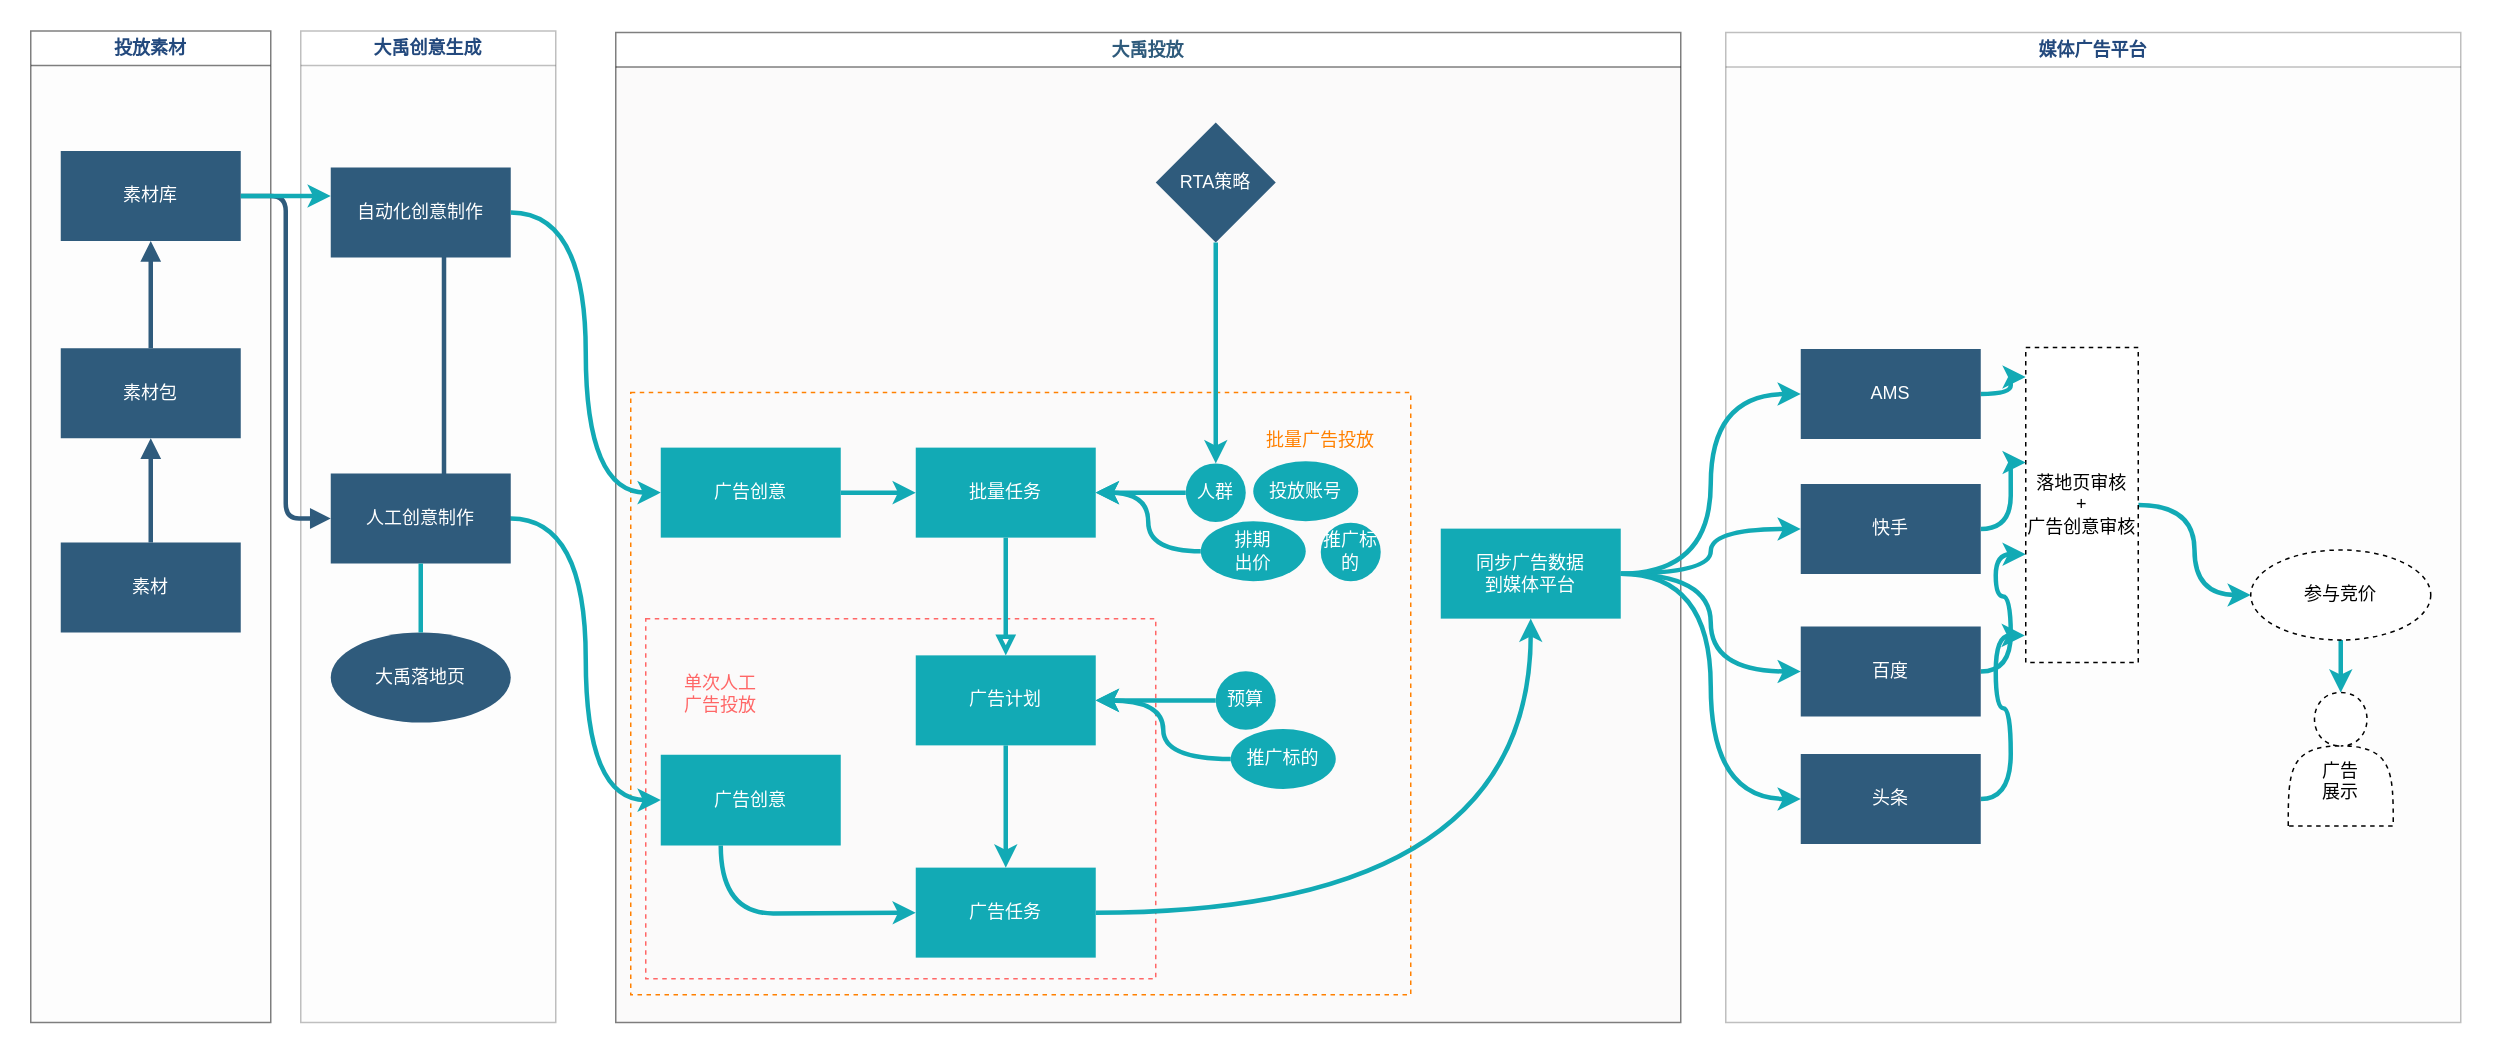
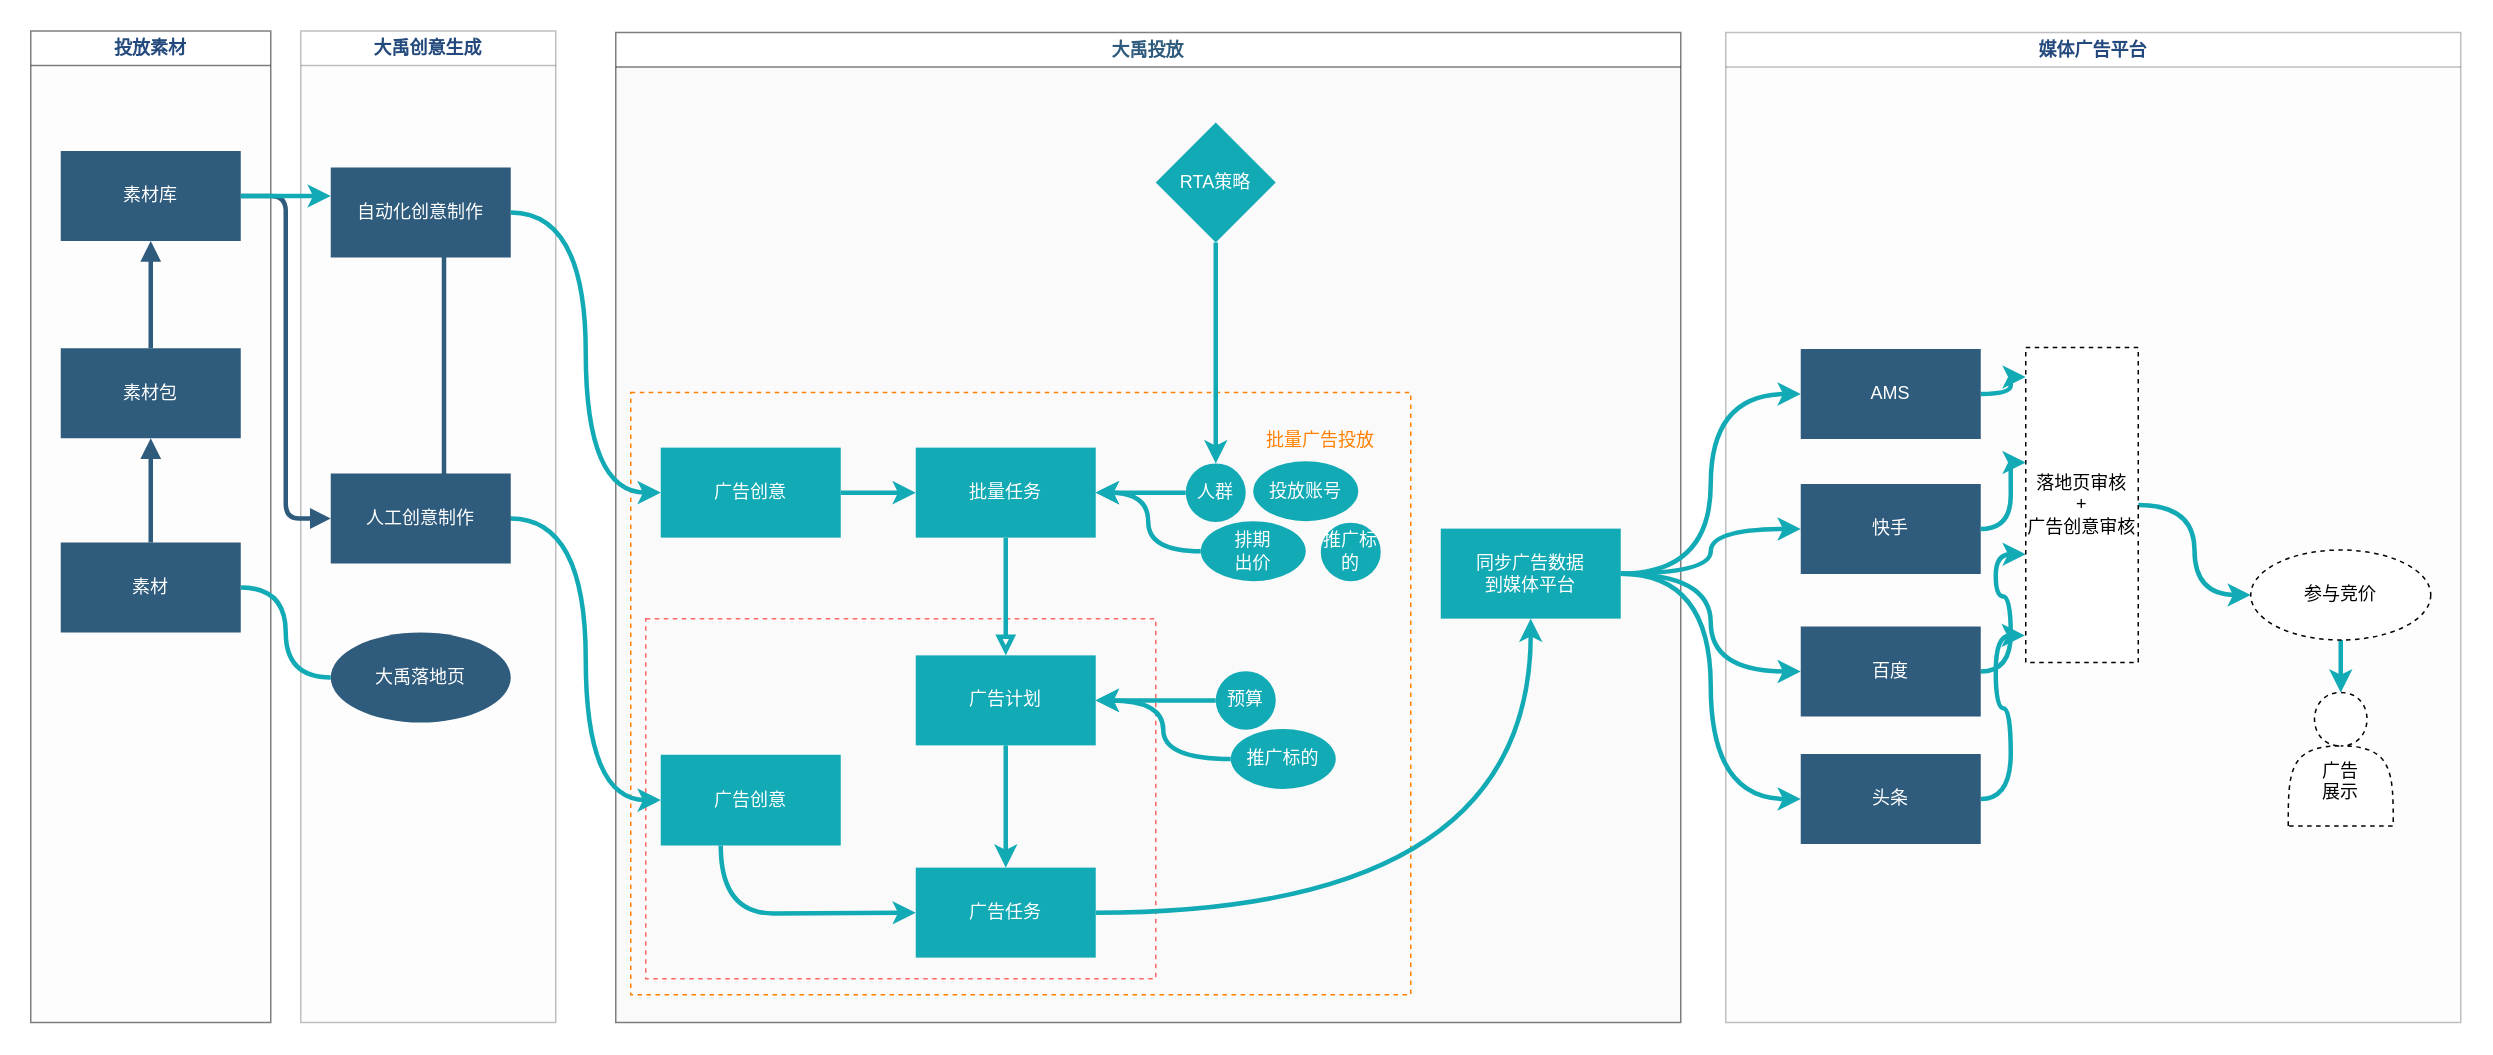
(1216, 182) -> (1216, 182)
(421, 597) -> (286, 632)
(721, 693) -> none
